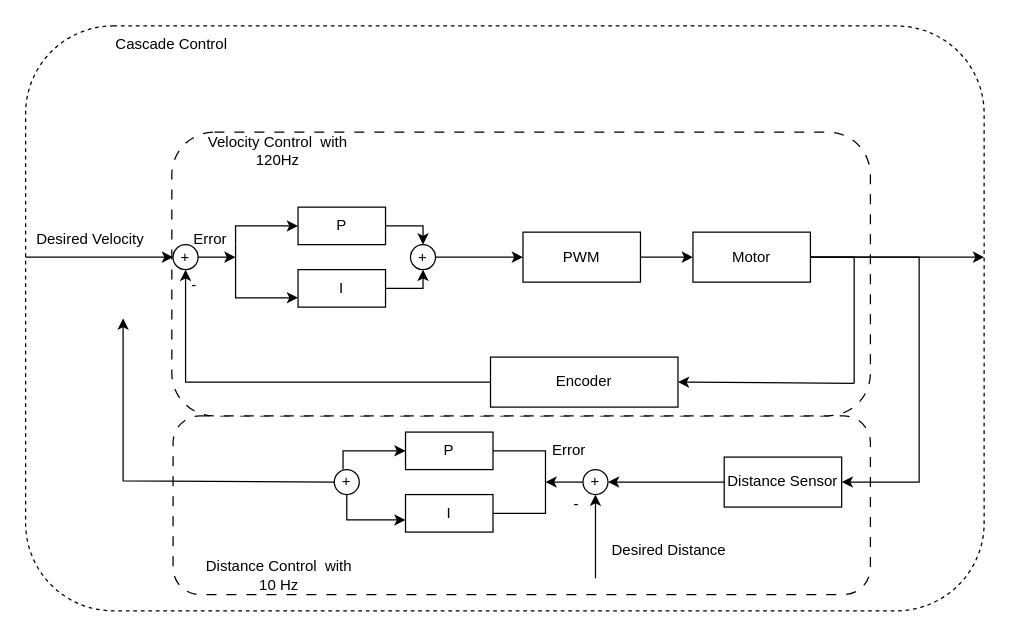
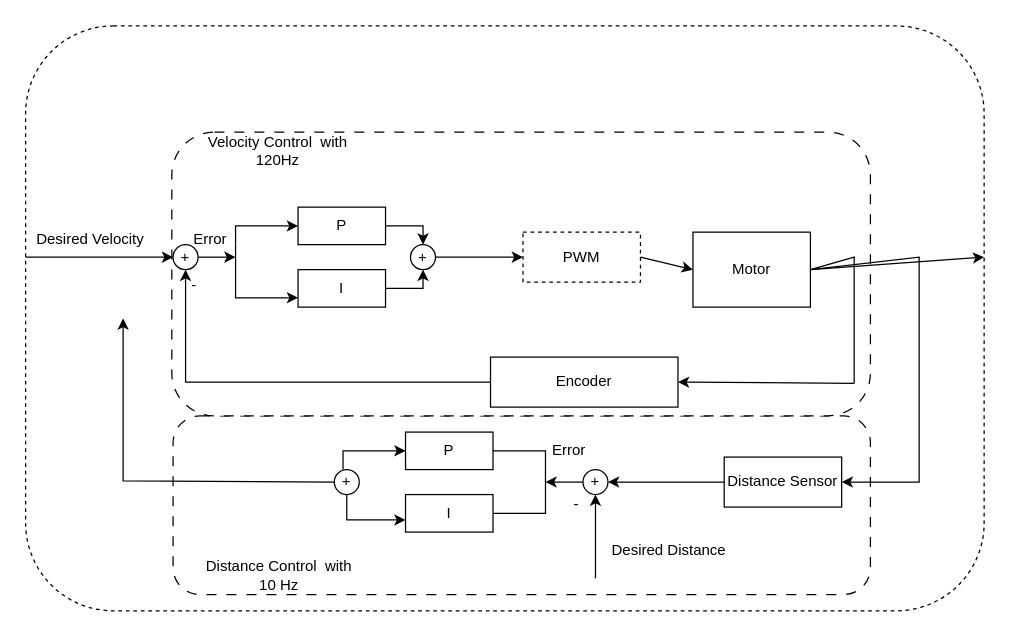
(172, 44) -> none
(582, 257) -> (582, 257)
(752, 257) -> (752, 269)
